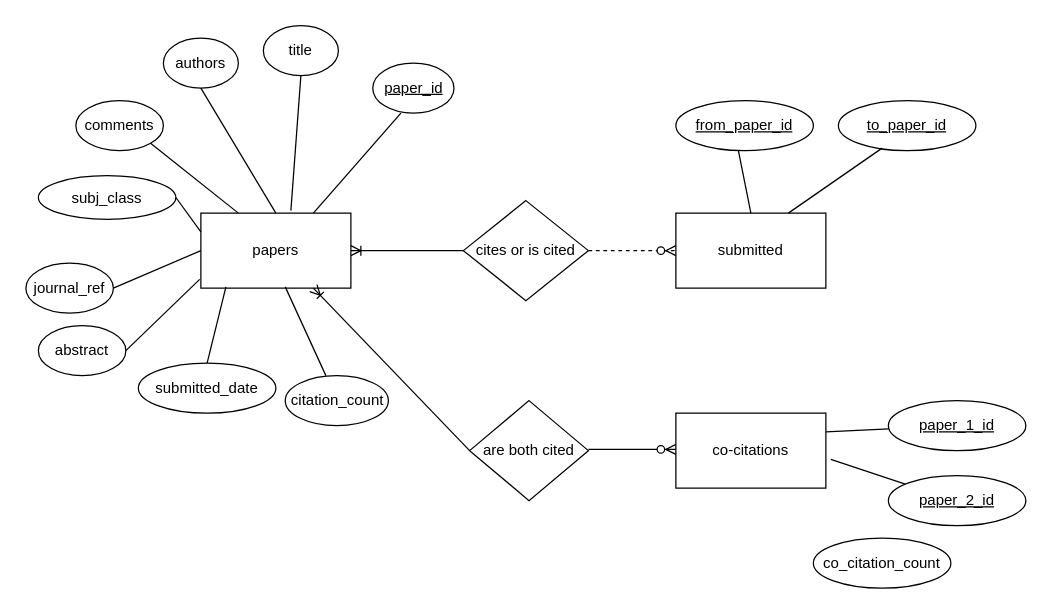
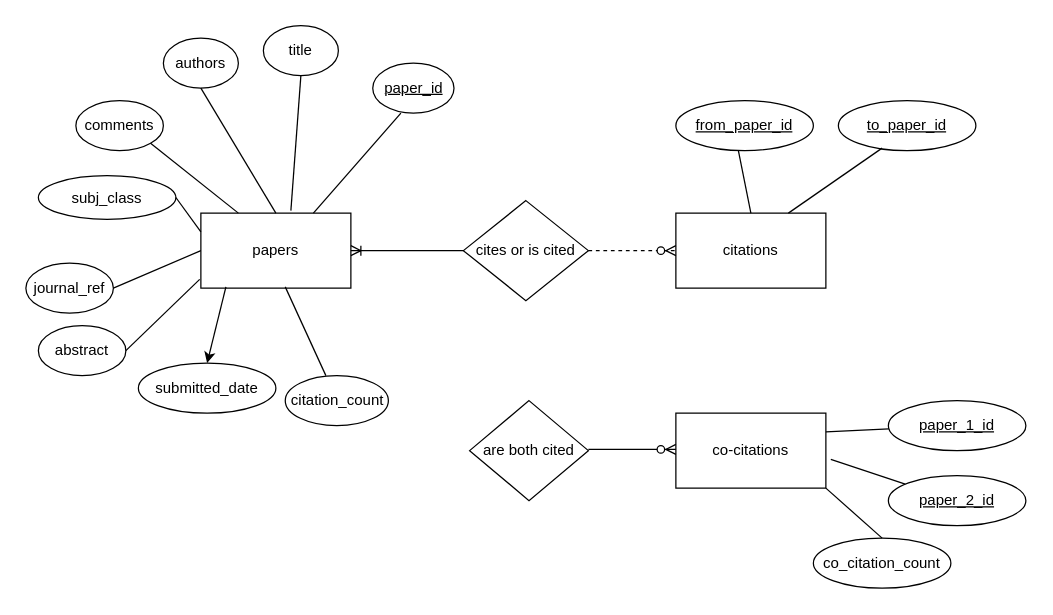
(751, 251) -> (751, 251)
(208, 357) -> (209, 353)
(392, 370) -> none
none -> (853, 513)
